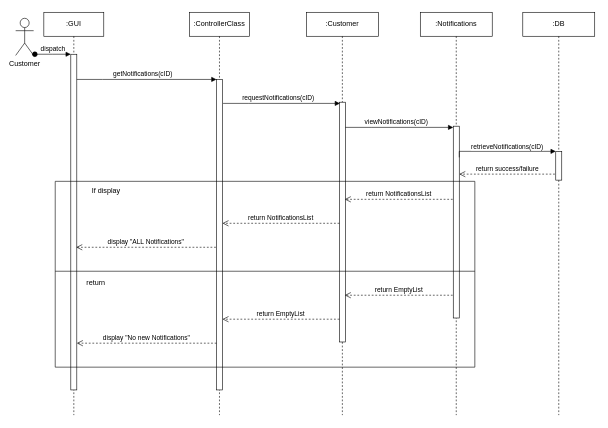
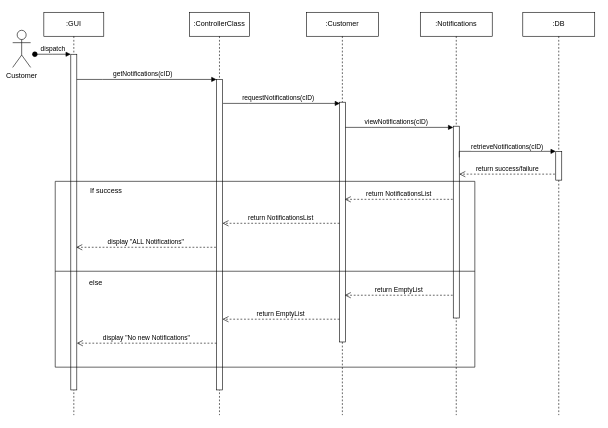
(24, 37) -> (21, 49)
(106, 191) -> (106, 191)
(96, 283) -> (96, 283)
